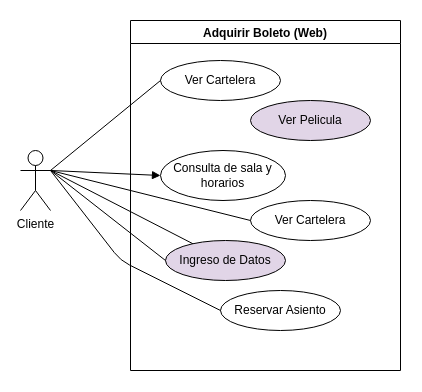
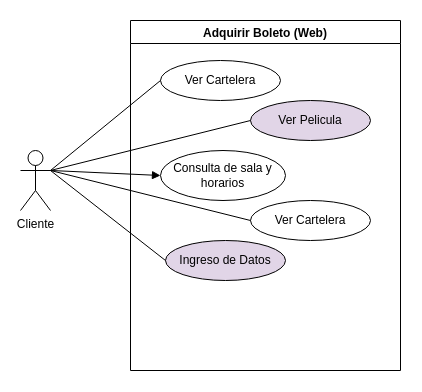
(124, 208) -> (152, 145)
(124, 262) -> none
(281, 311) -> none
